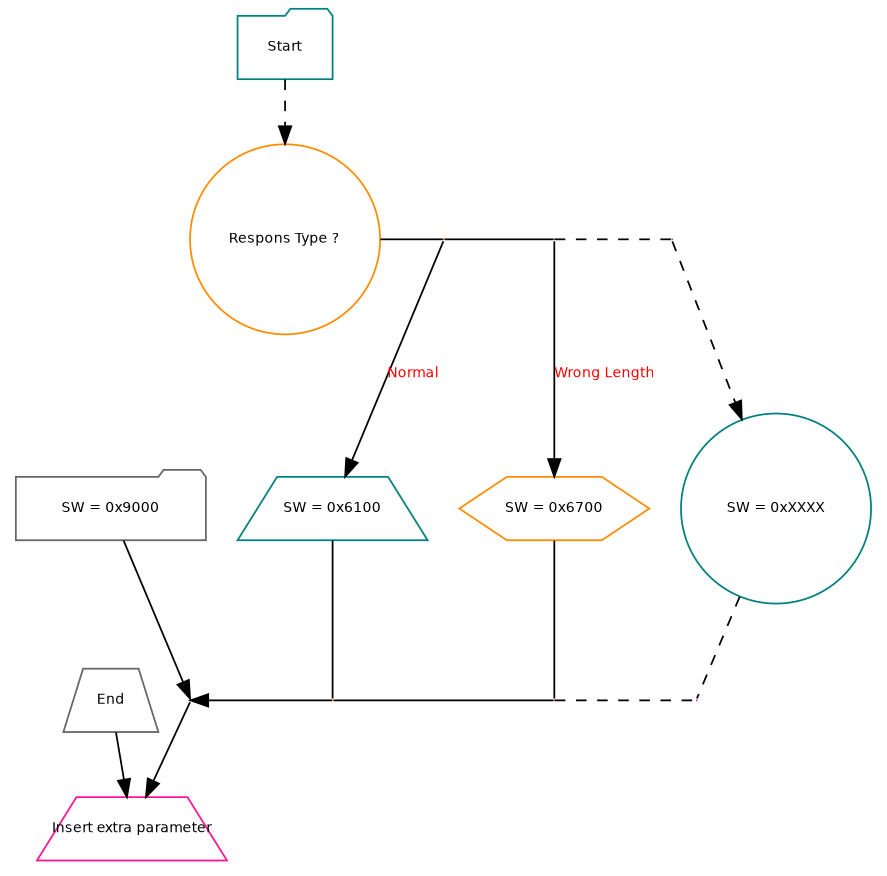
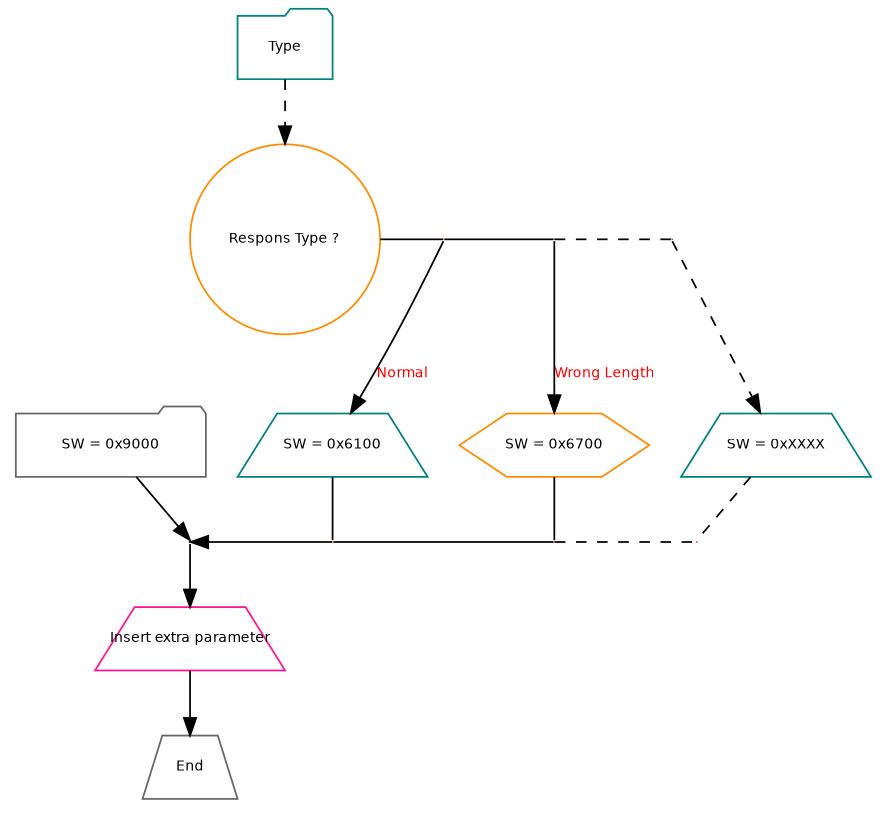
(285, 48) -> (285, 48)
(776, 509) -> (776, 445)
(120, 756) -> (190, 694)
